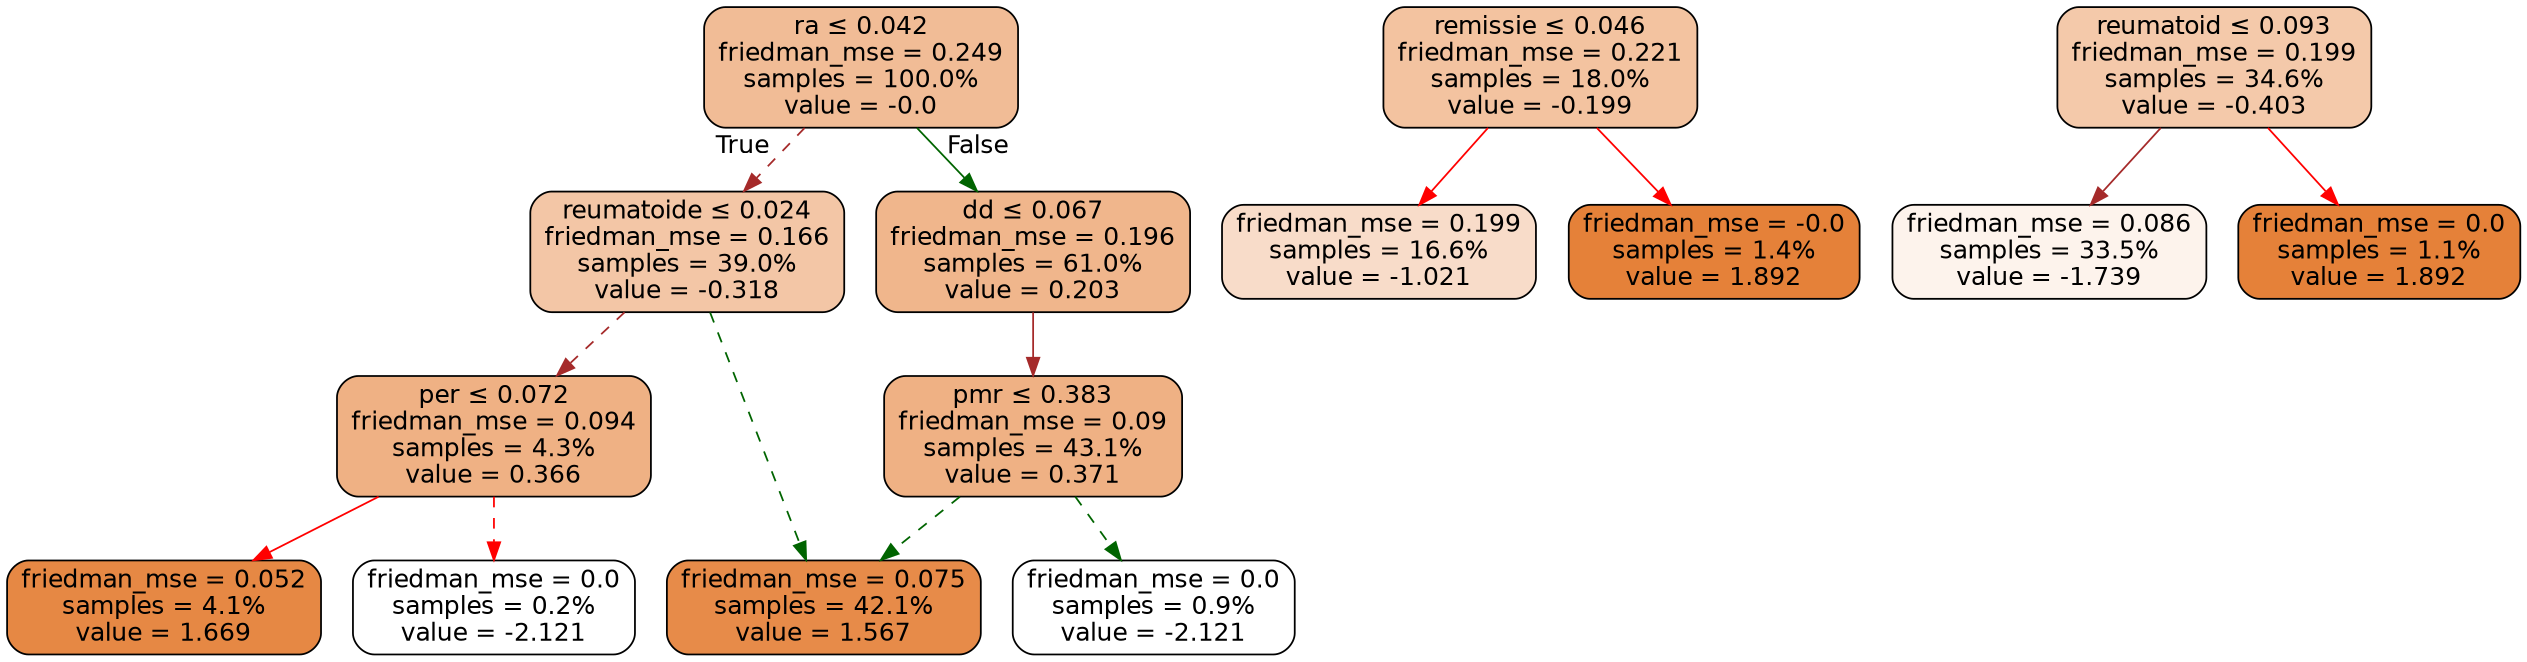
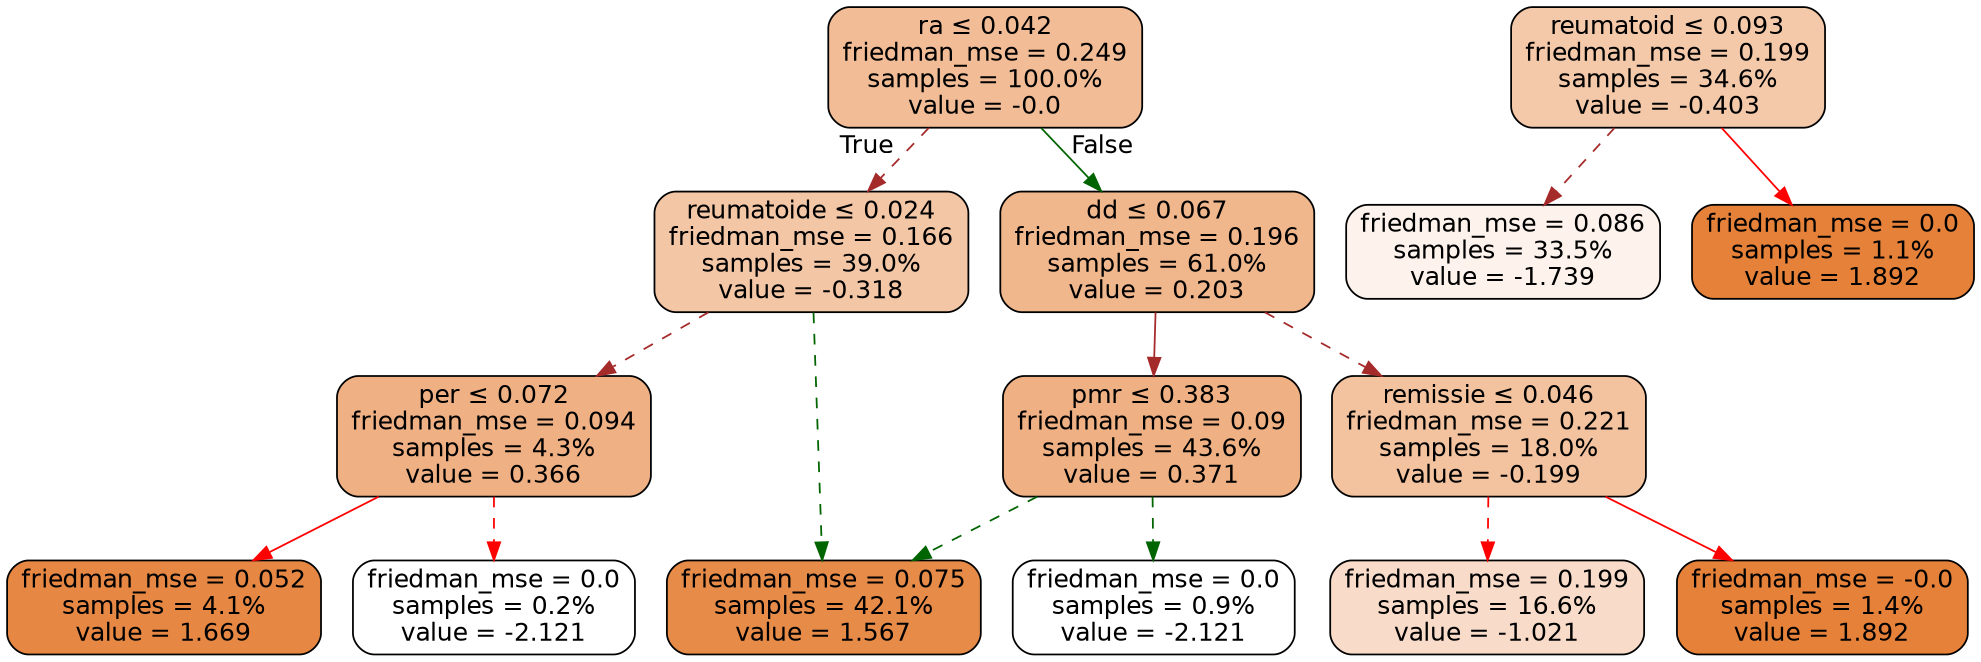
(1460, 160) -> (1488, 519)
(2132, 160) -> (1586, 160)
none -> (1315, 340)
(1033, 449) -> (1152, 449)
